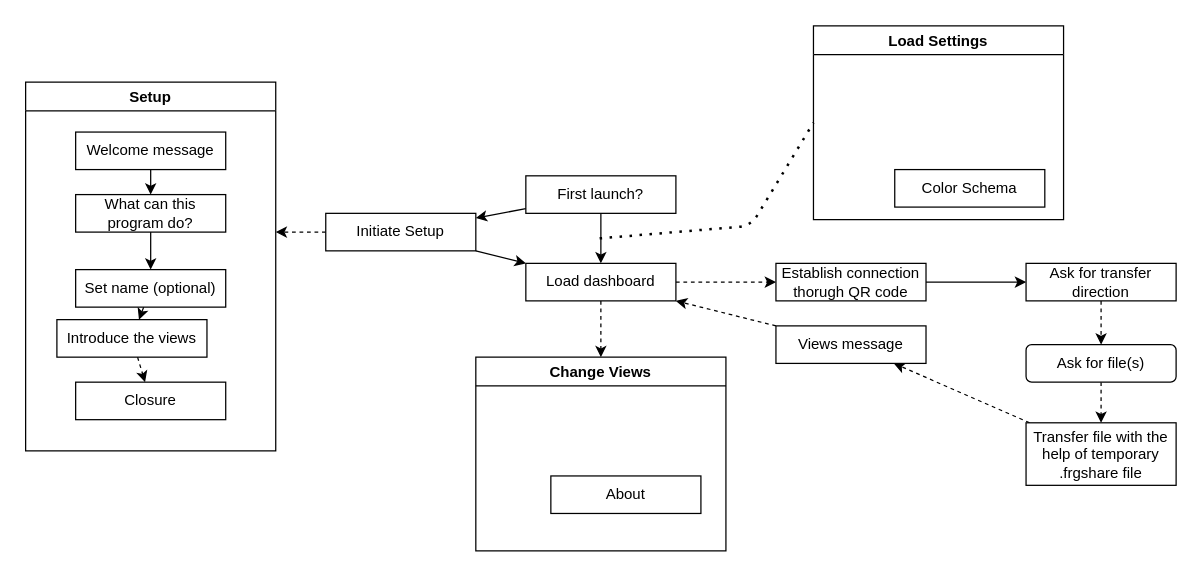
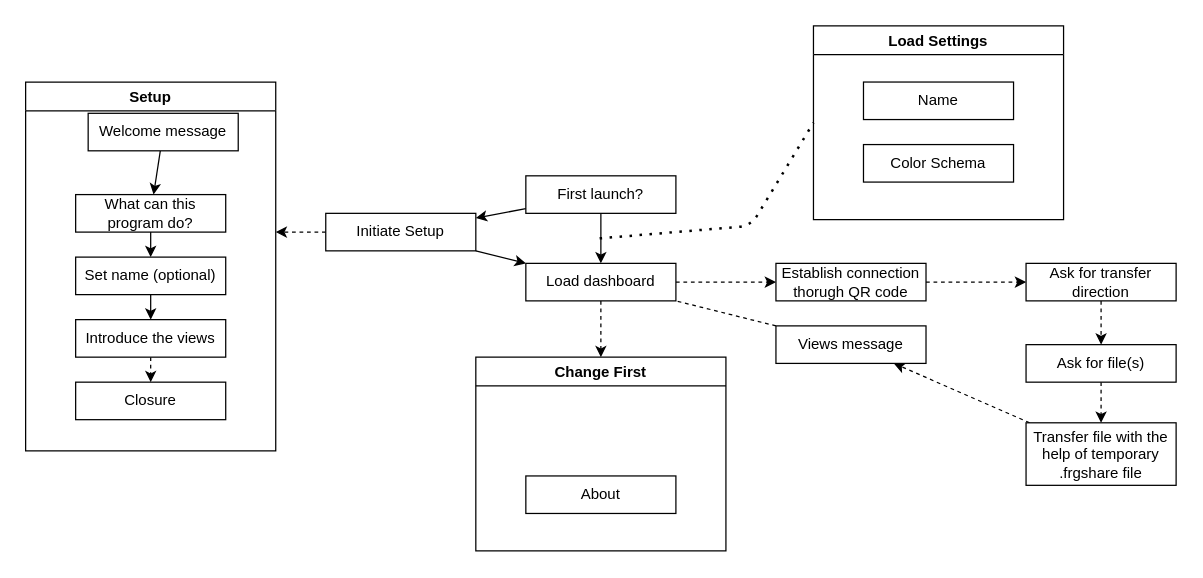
none -> (938, 101)
(151, 151) -> (163, 132)
(969, 188) -> (938, 163)
(972, 282) -> (972, 282)
(151, 288) -> (151, 276)
(685, 303) -> (681, 302)
(132, 338) -> (151, 338)
(1101, 363) -> (1101, 363)
(600, 372) -> (600, 372)
(626, 494) -> (601, 494)
